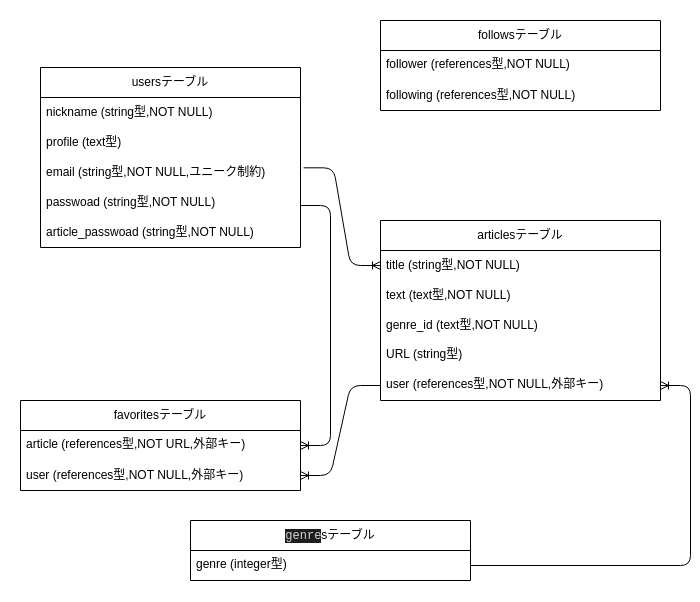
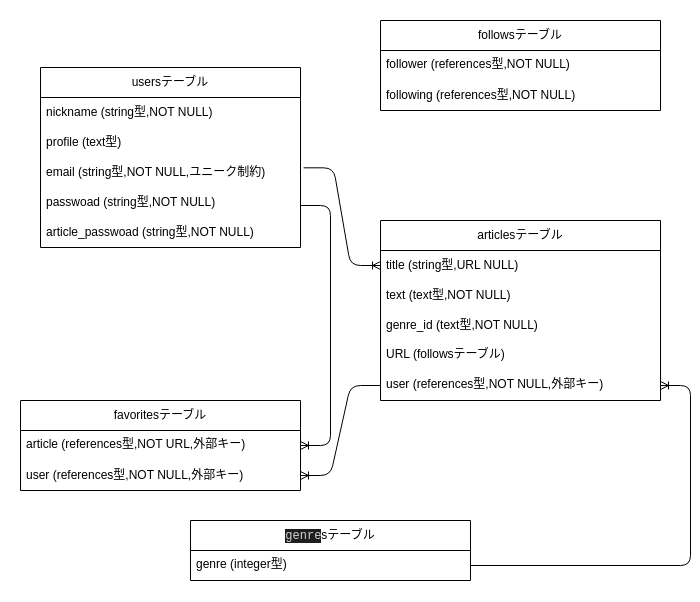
(460, 266) -> (460, 266)
(429, 354) -> (449, 354)
